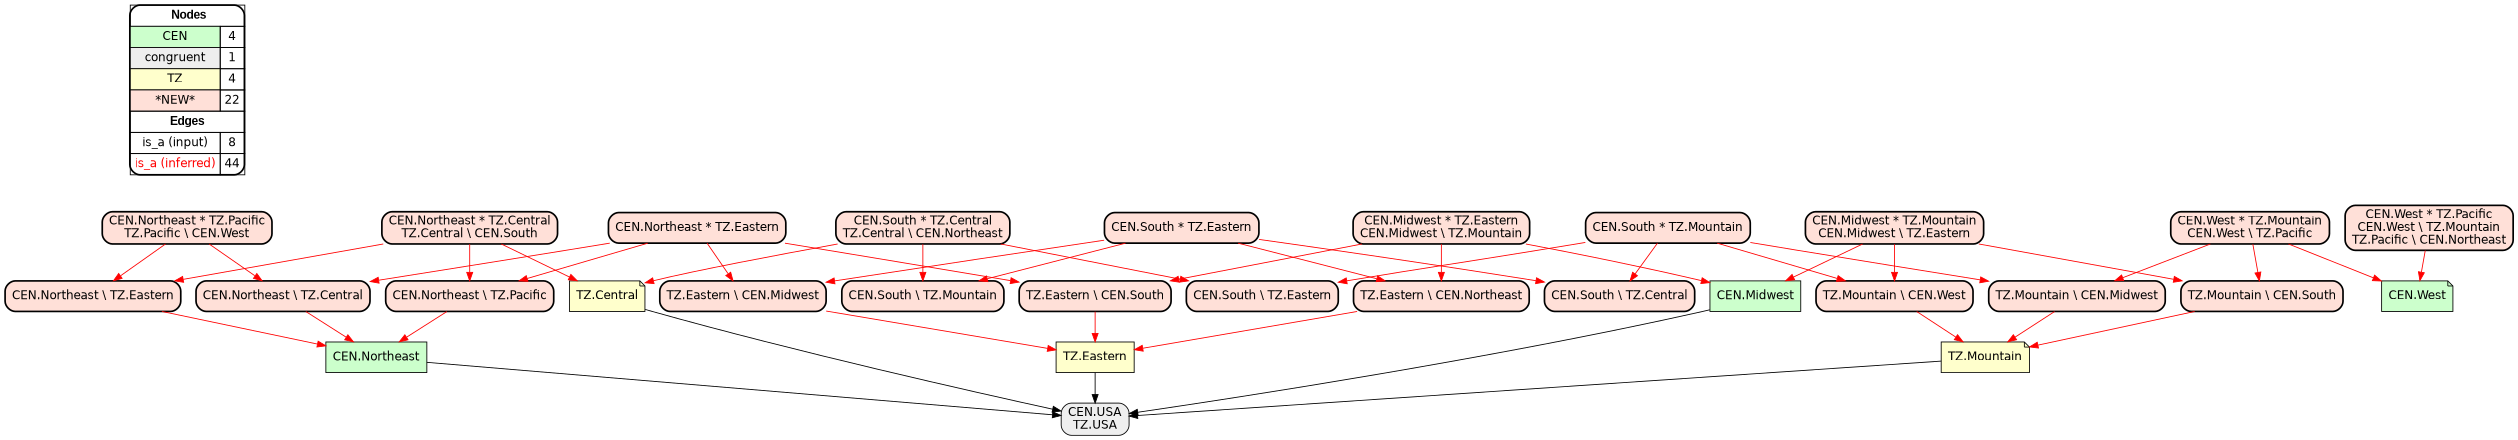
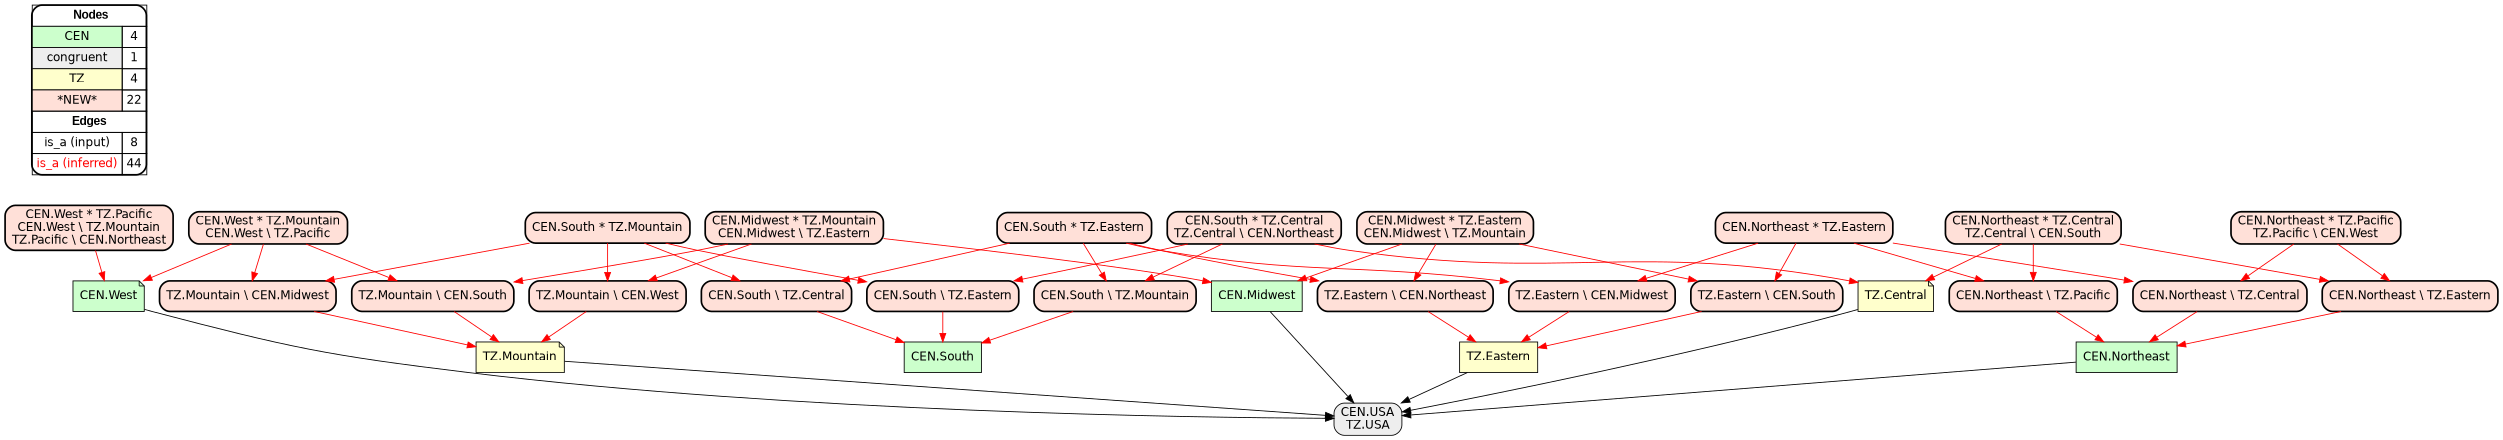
none -> (943, 357)
none -> (731, 397)
